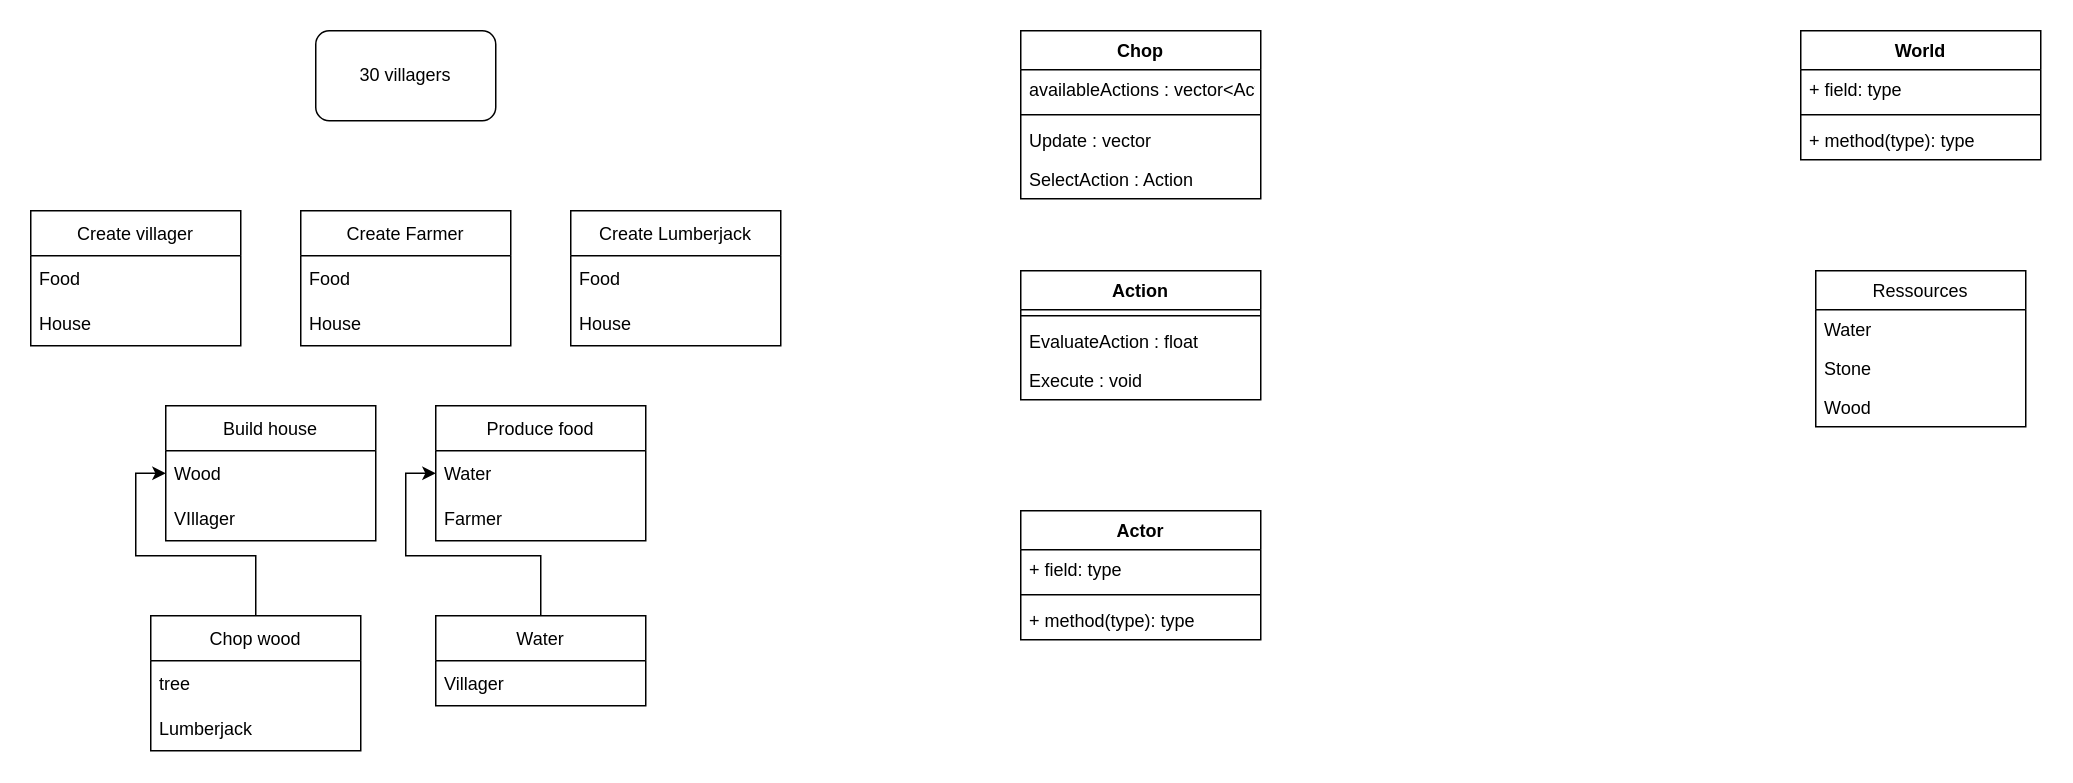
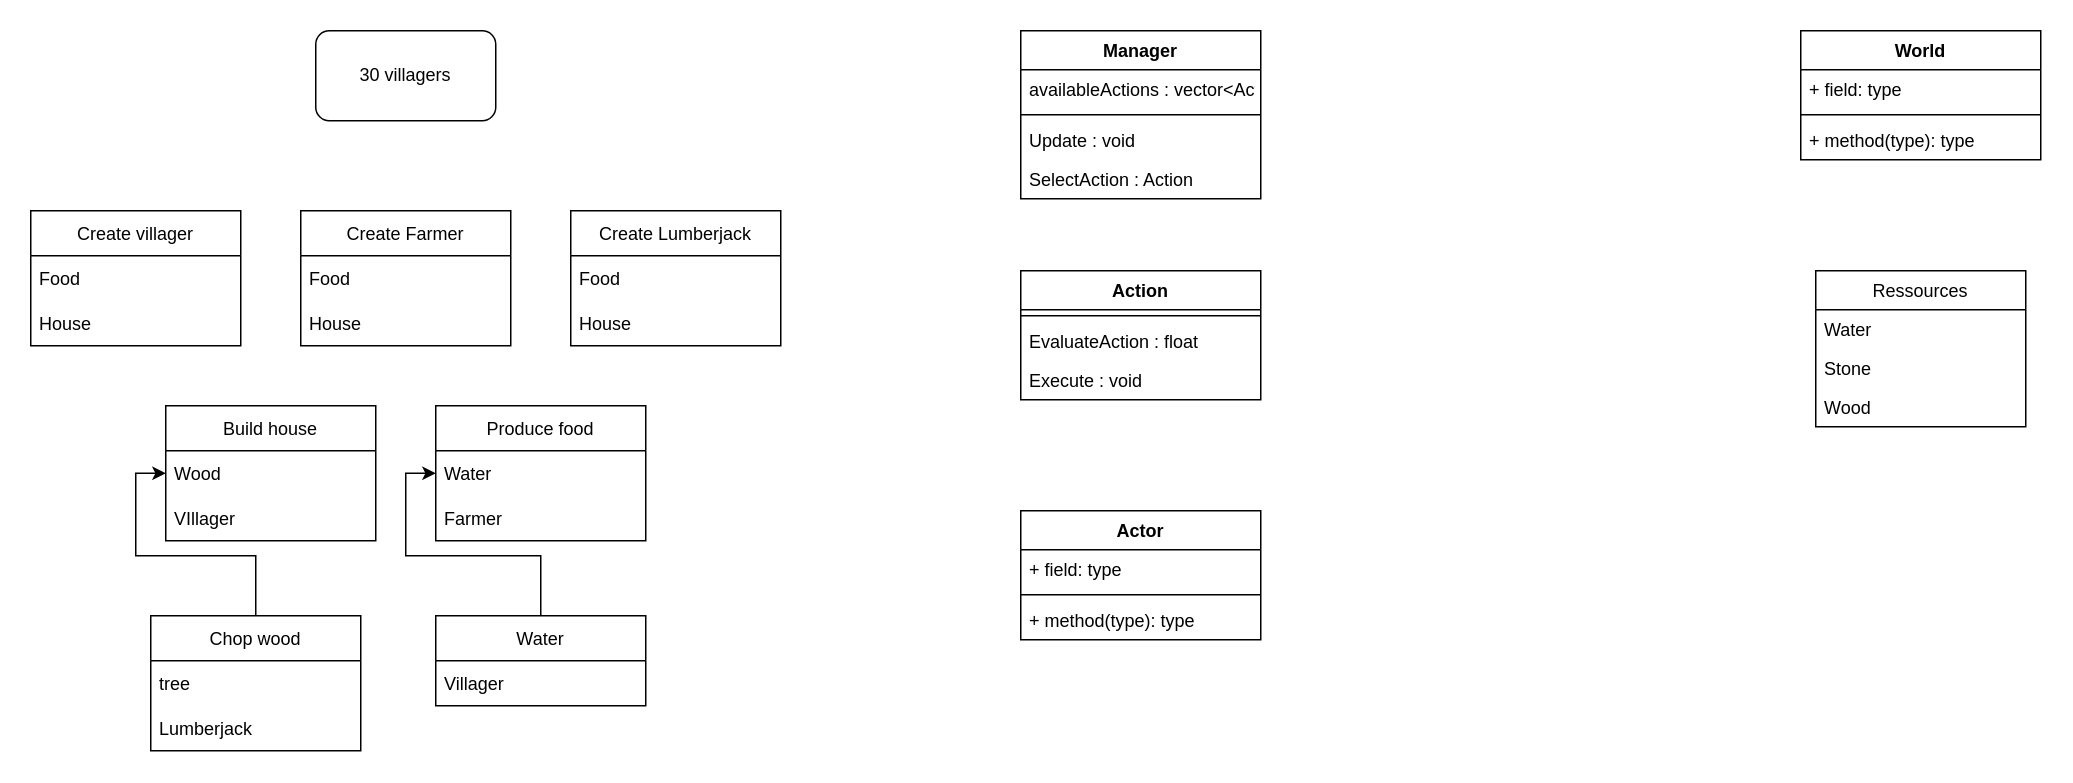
(1140, 51) -> (1140, 51)
(1098, 141) -> (1085, 141)
